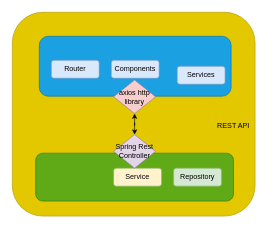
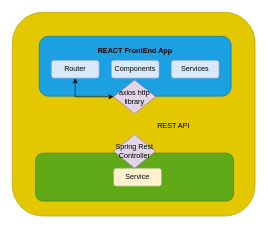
none -> (135, 51)
(201, 75) -> (195, 69)
(135, 97) -> (135, 97)
(135, 125) -> (109, 97)
(234, 126) -> (174, 126)
(198, 177) -> none
